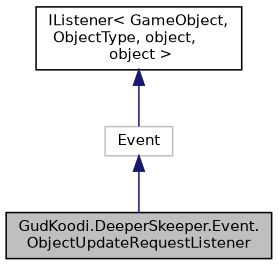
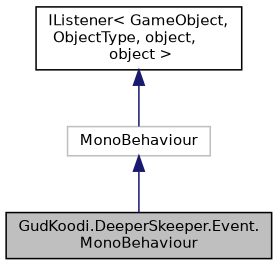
(139, 141) -> (139, 141)
(139, 236) -> (139, 236)
